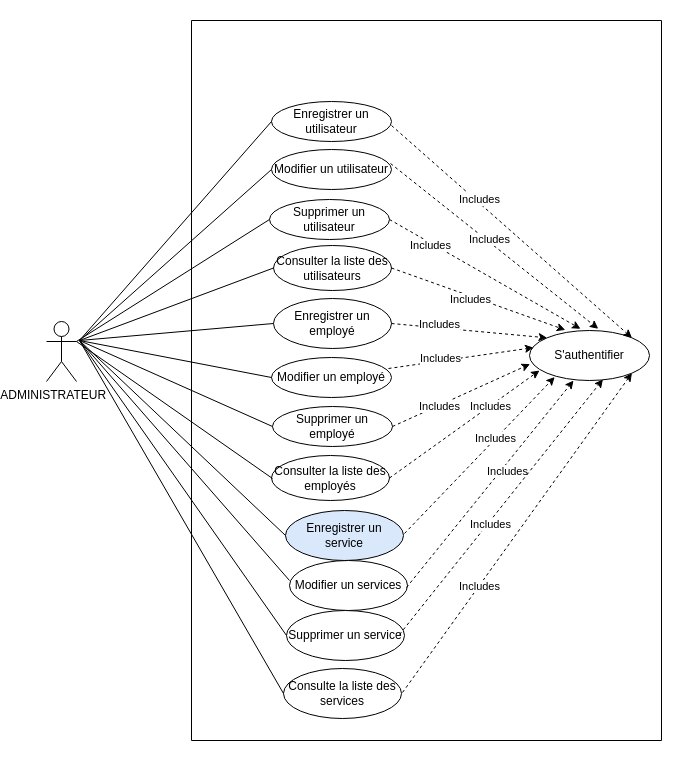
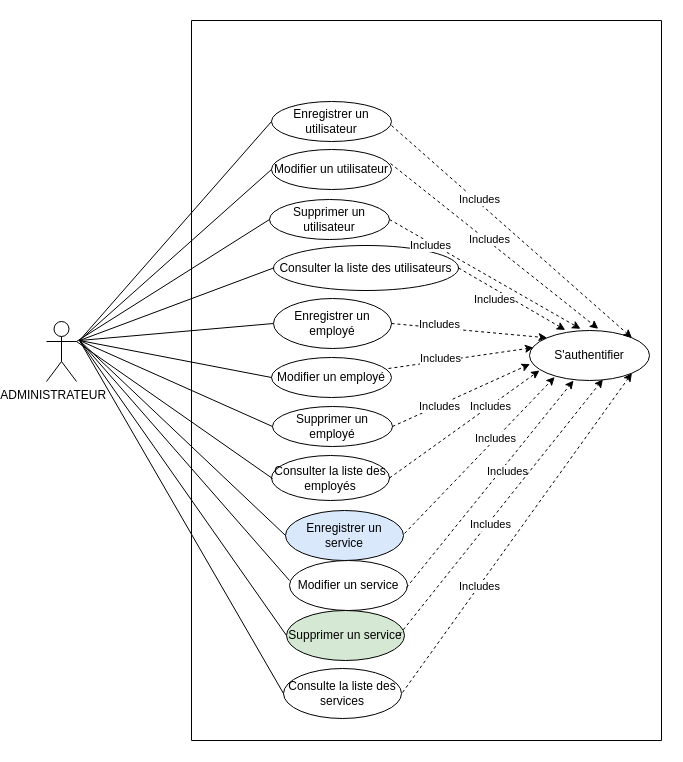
(333, 268) -> (366, 268)
(349, 586) -> (349, 586)
(346, 636) -> (346, 636)
